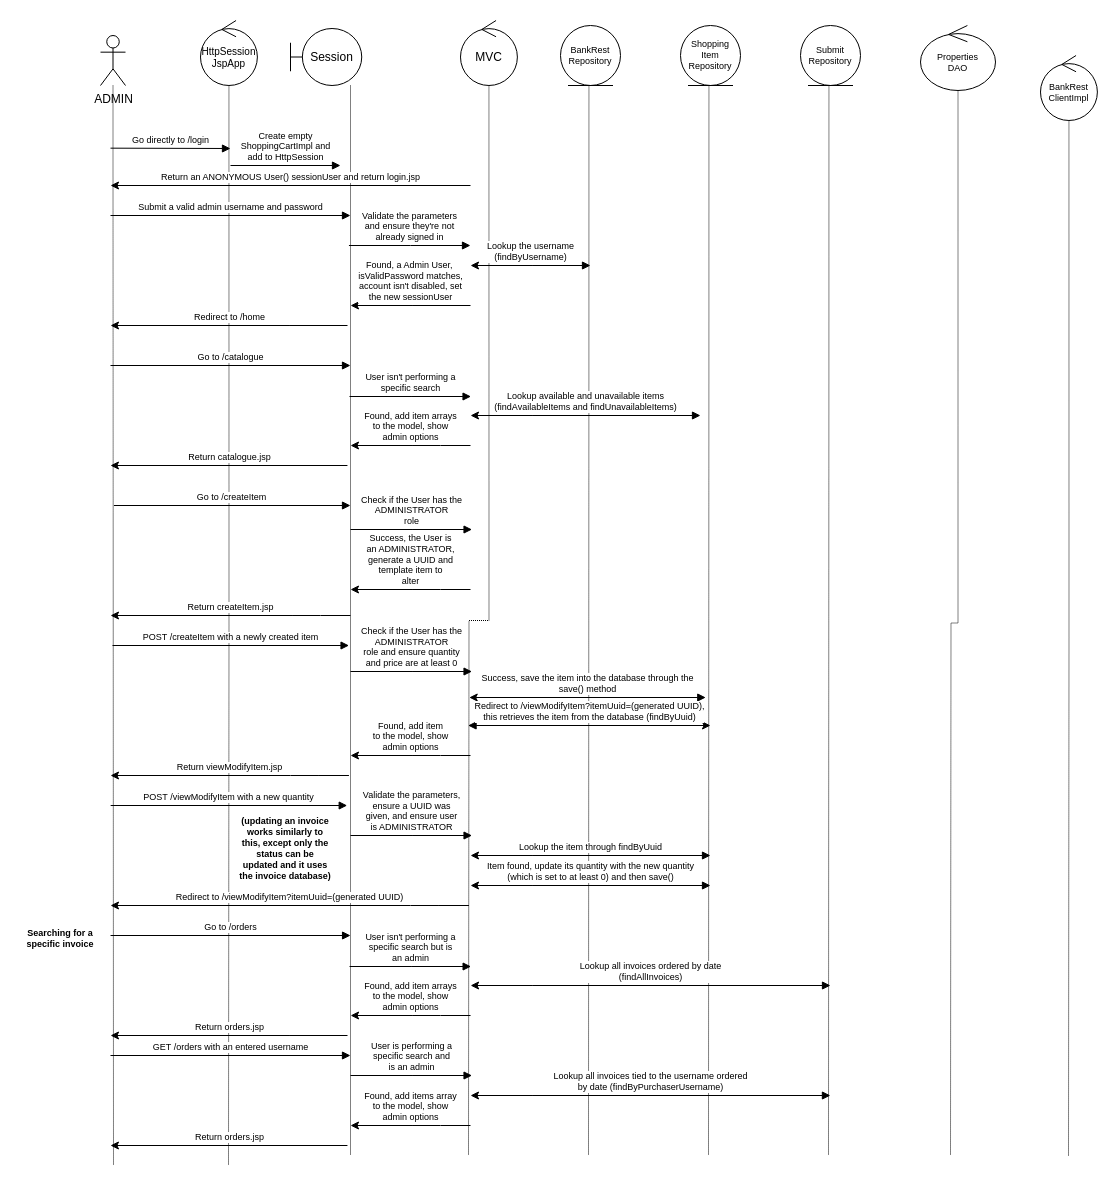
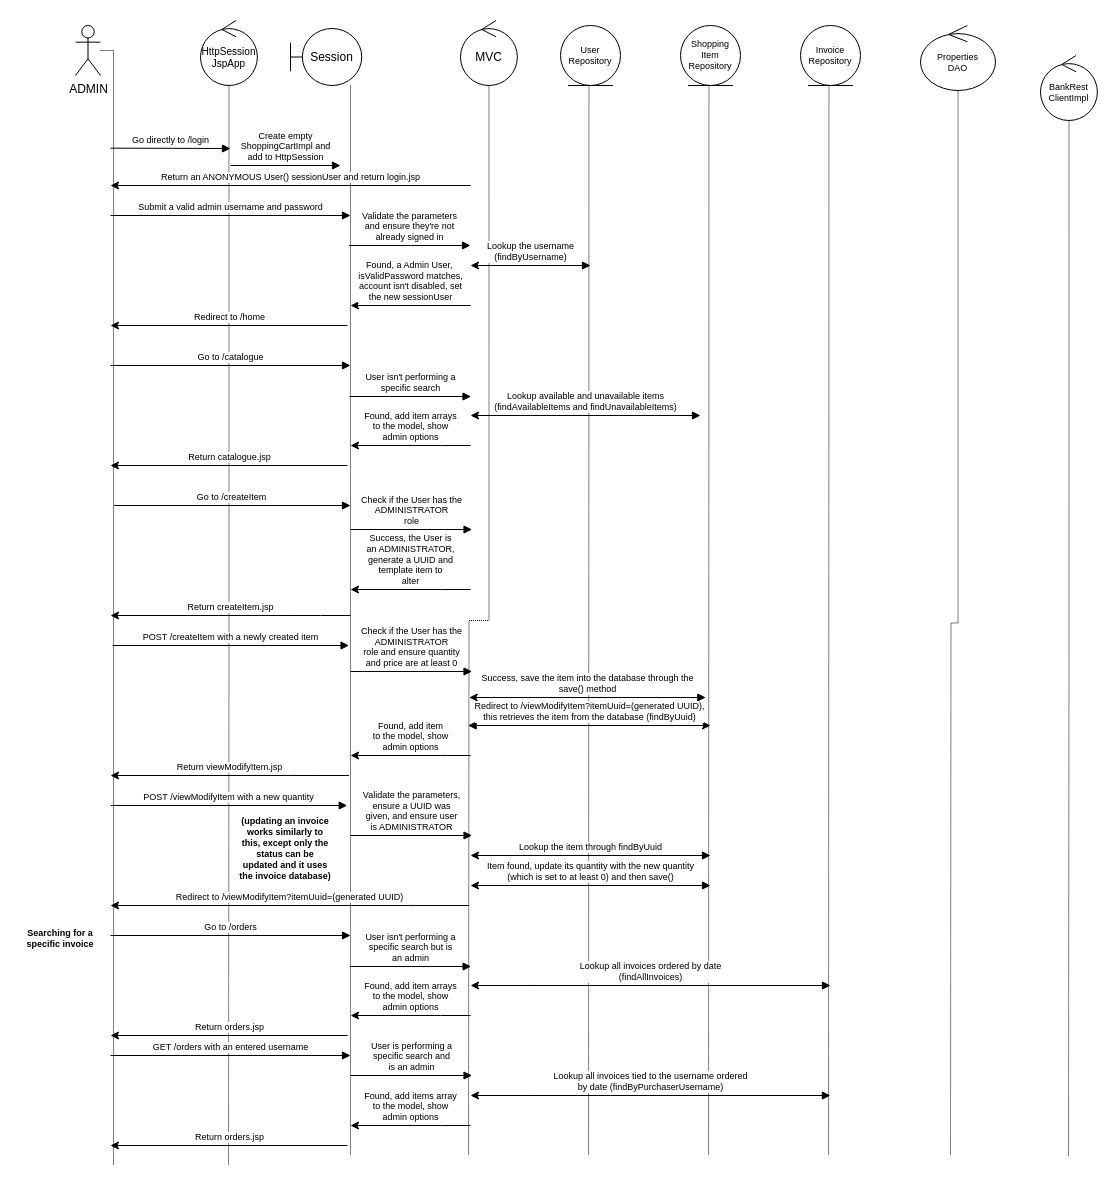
(591, 56) -> (591, 56)
(831, 56) -> (831, 56)
(113, 61) -> (88, 51)
